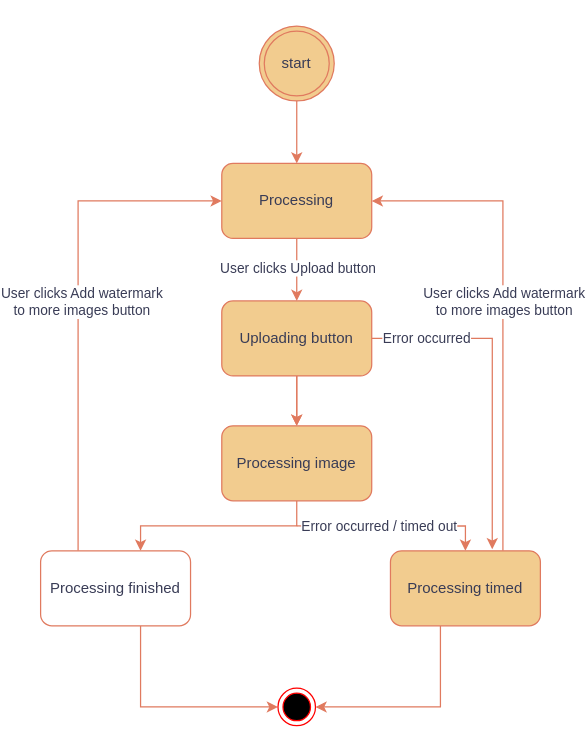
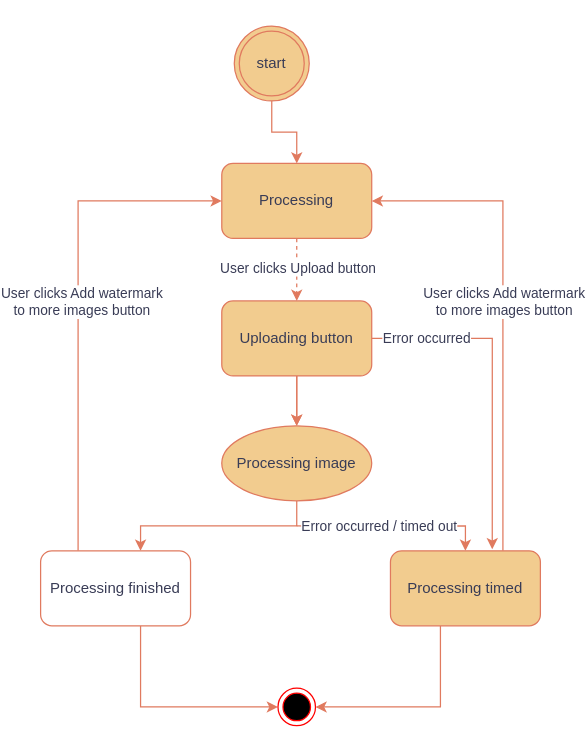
(297, 63) -> (272, 63)
(297, 250) -> (297, 250)
(297, 463) -> (297, 463)
